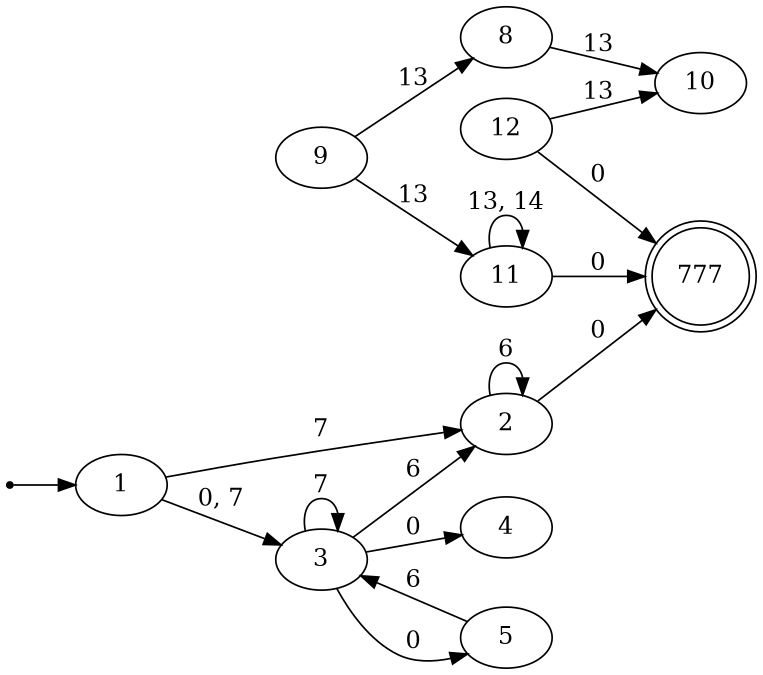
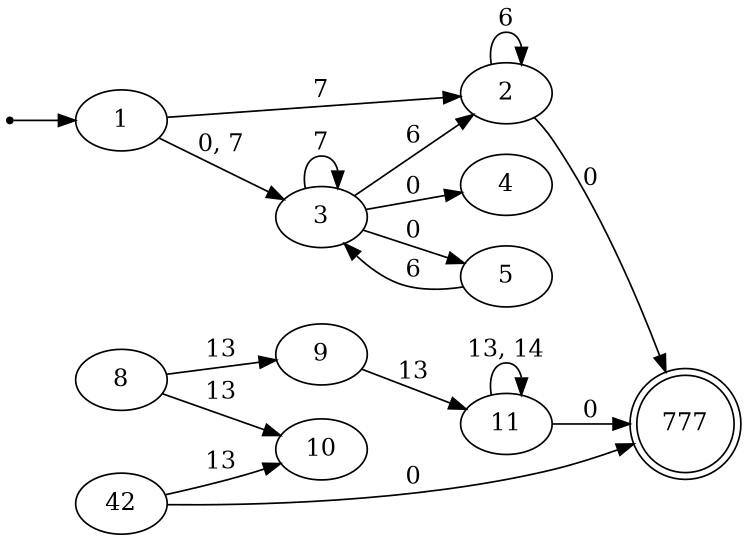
(407, 102) -> (213, 368)
(506, 129) -> (121, 504)
